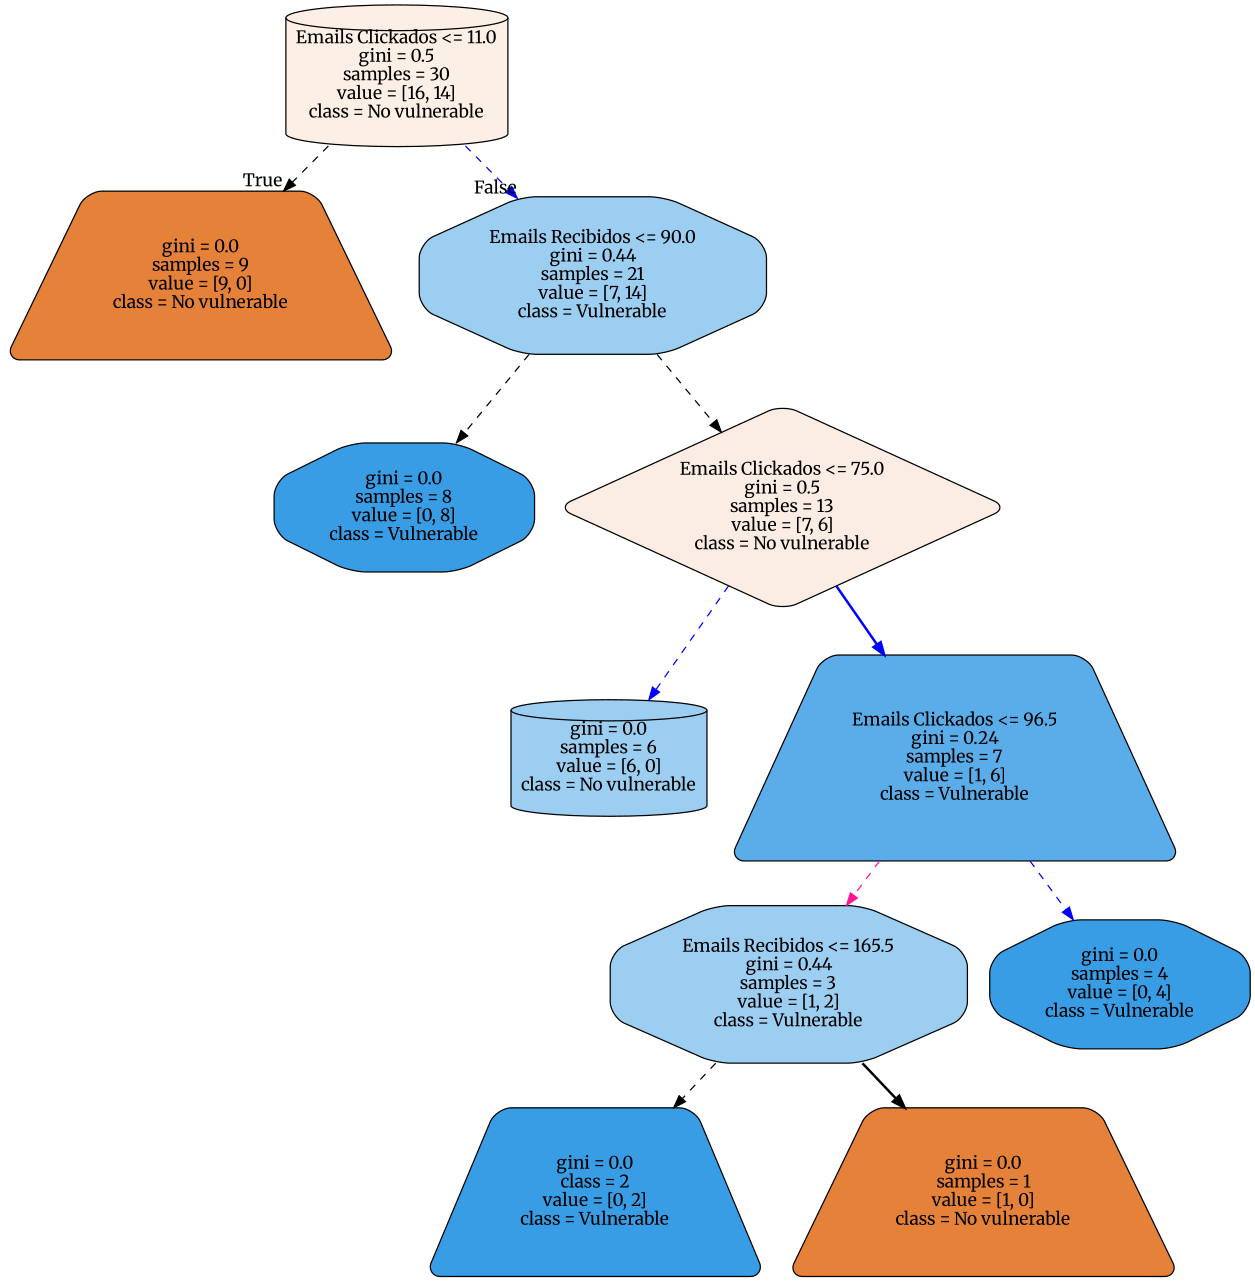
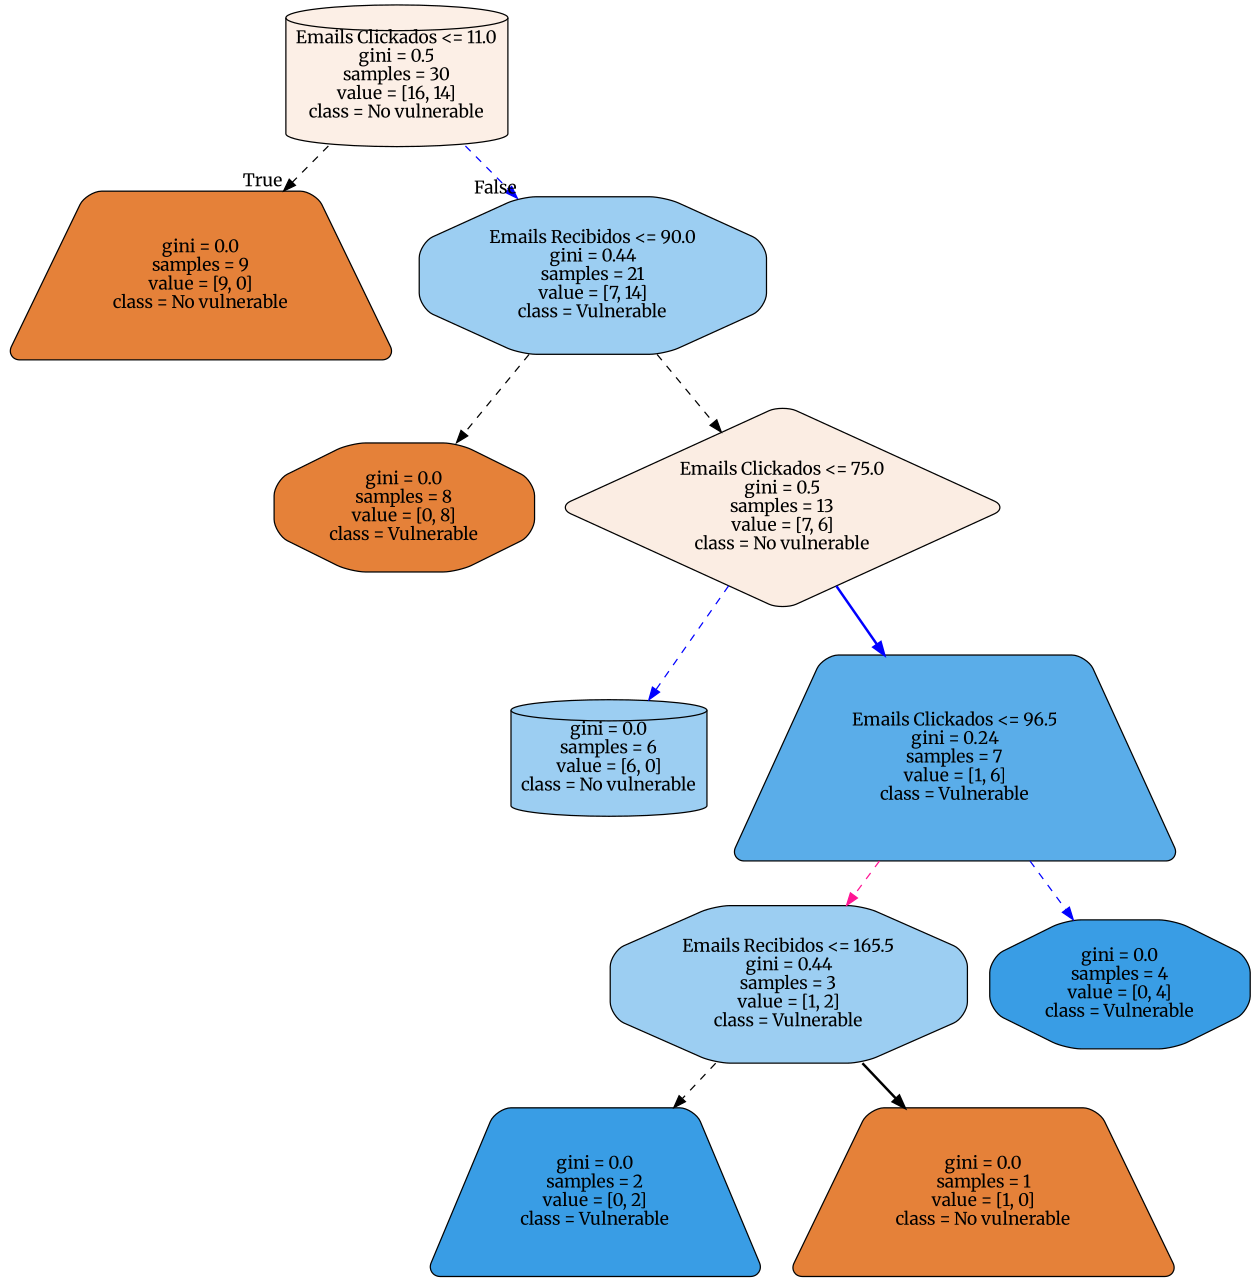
(404, 507) -> (404, 507)
(595, 1192) -> (595, 1192)
